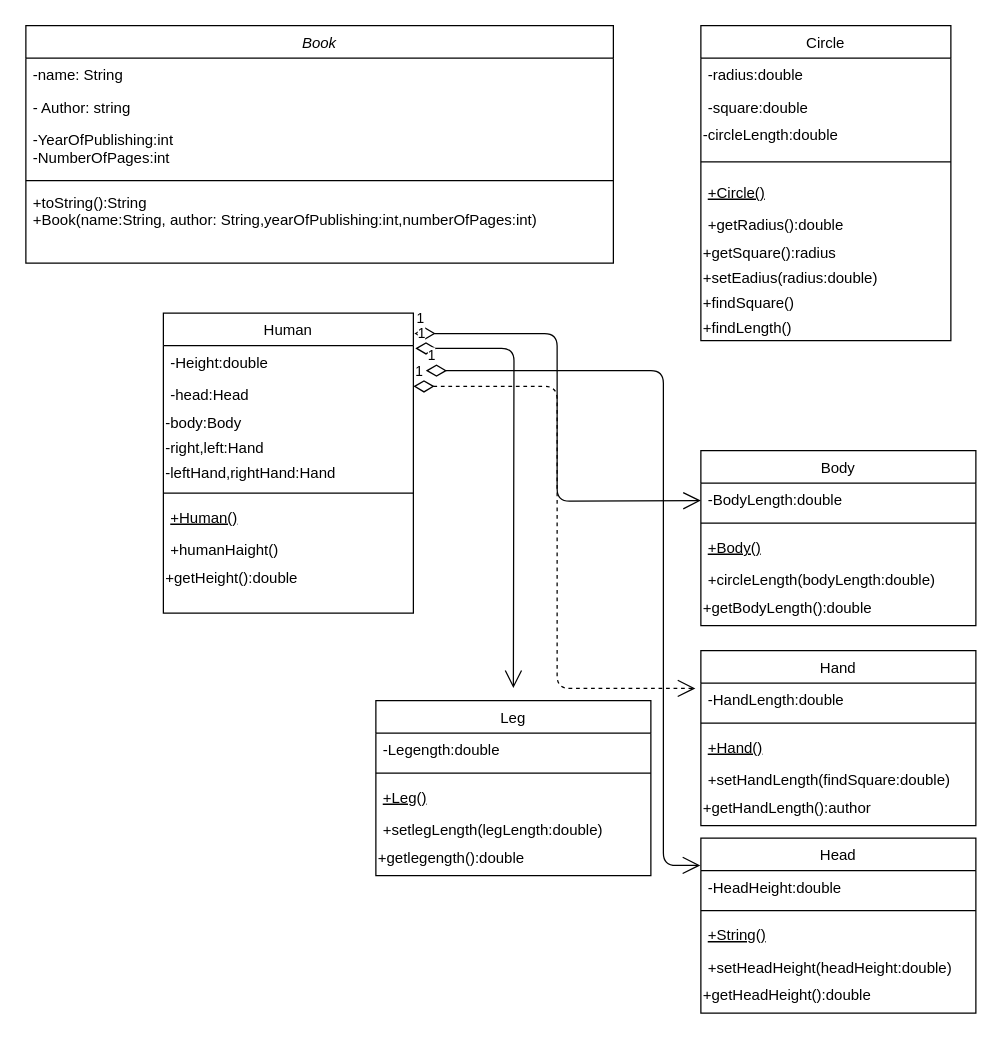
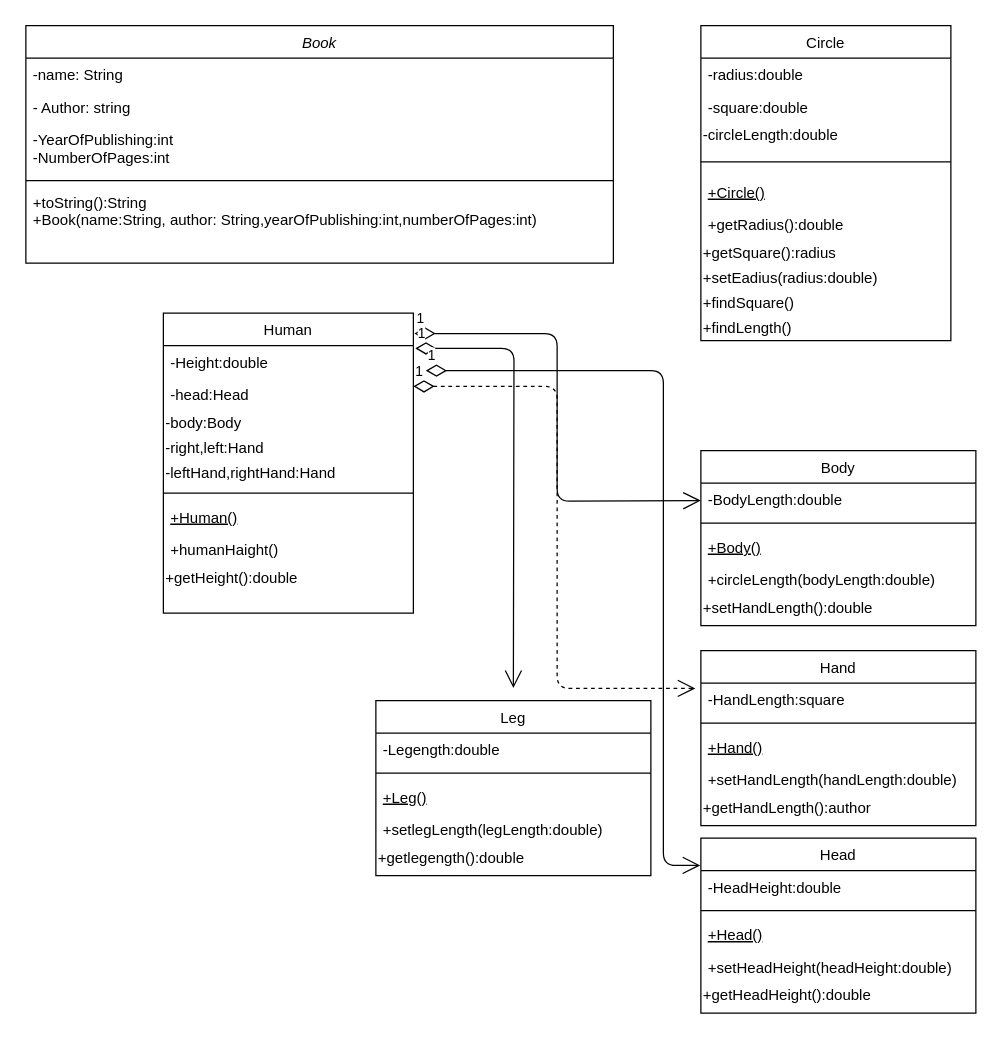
(796, 608) -> (796, 608)
(779, 700) -> (781, 700)
(840, 780) -> (842, 780)
(743, 935) -> (737, 935)
